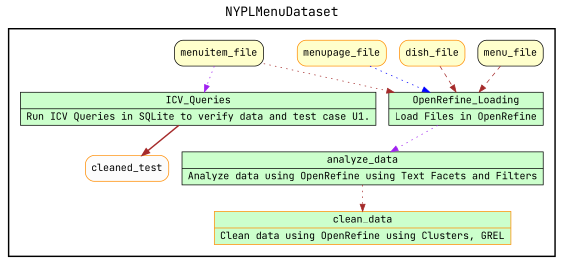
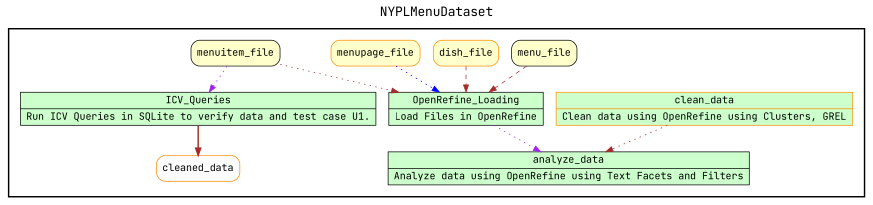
(127, 168) -> (198, 168)
(363, 195) -> (640, 137)
